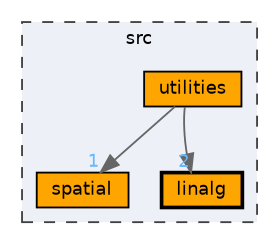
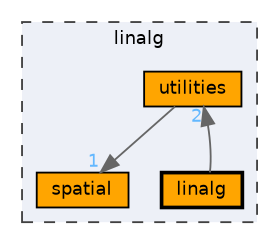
(140, 39) -> (140, 39)
(184, 131) -> (210, 149)
